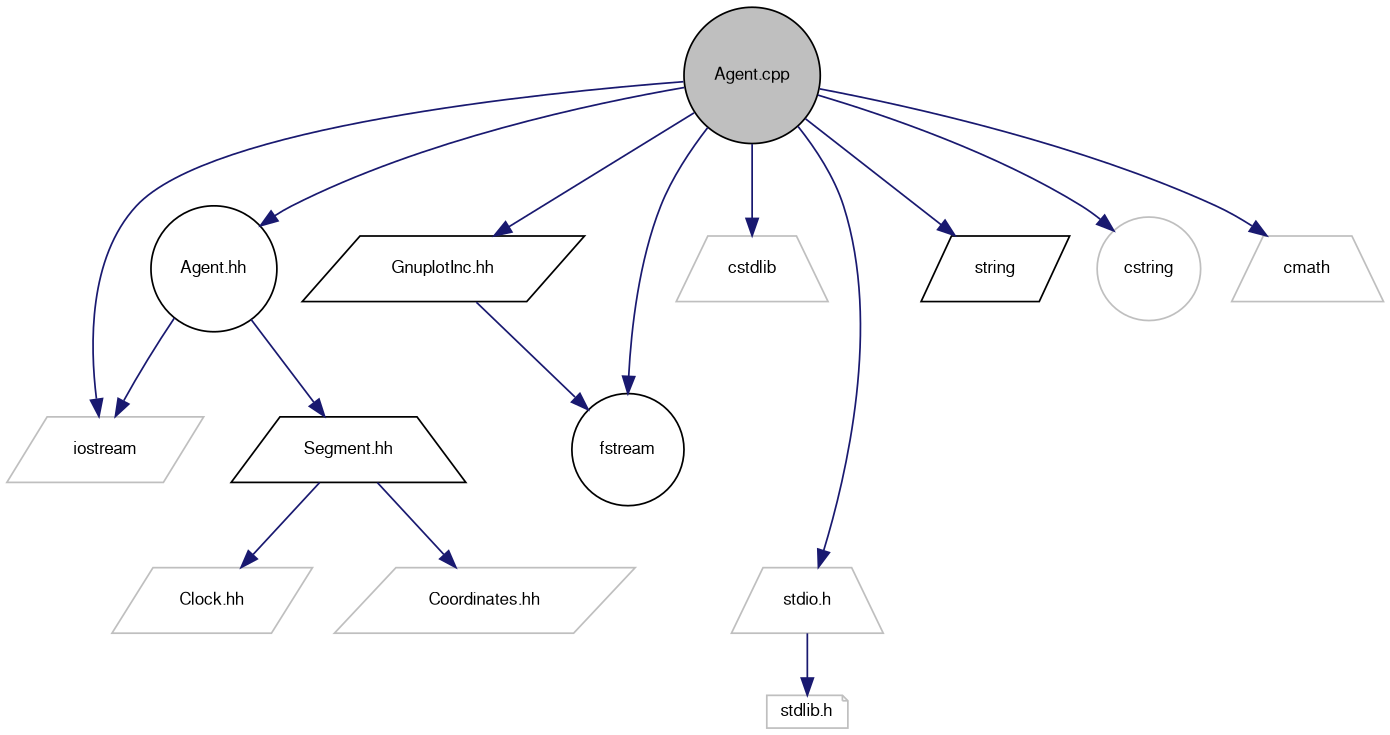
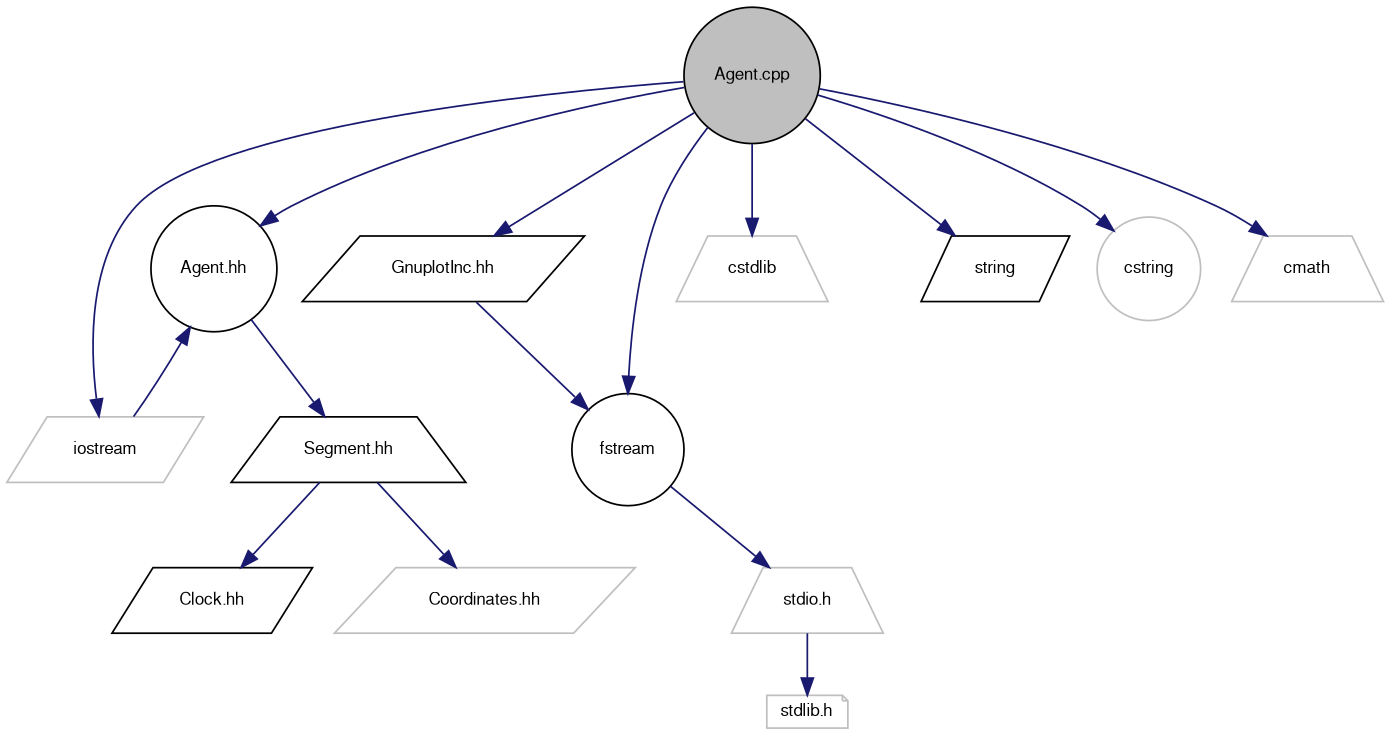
(860, 333) -> (713, 521)
(148, 359) -> (158, 380)
(212, 600) -> (212, 600)
